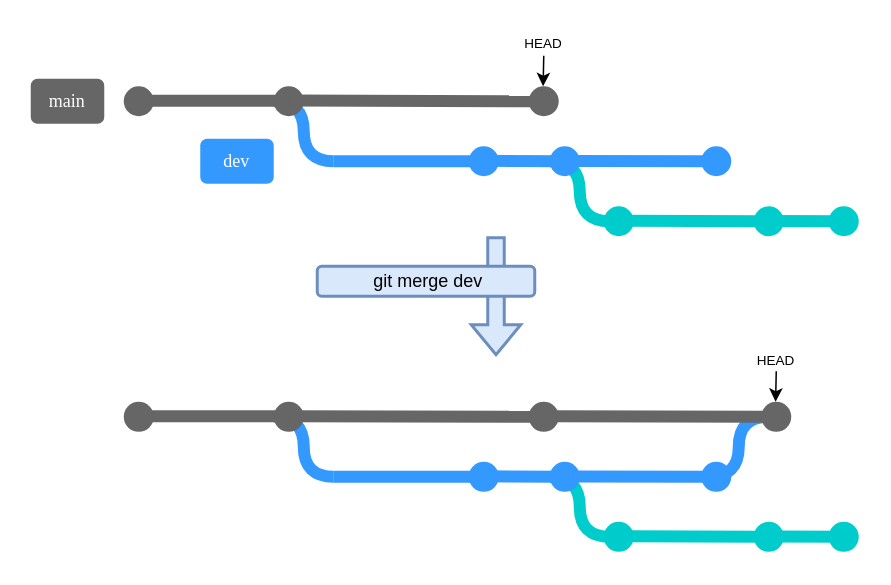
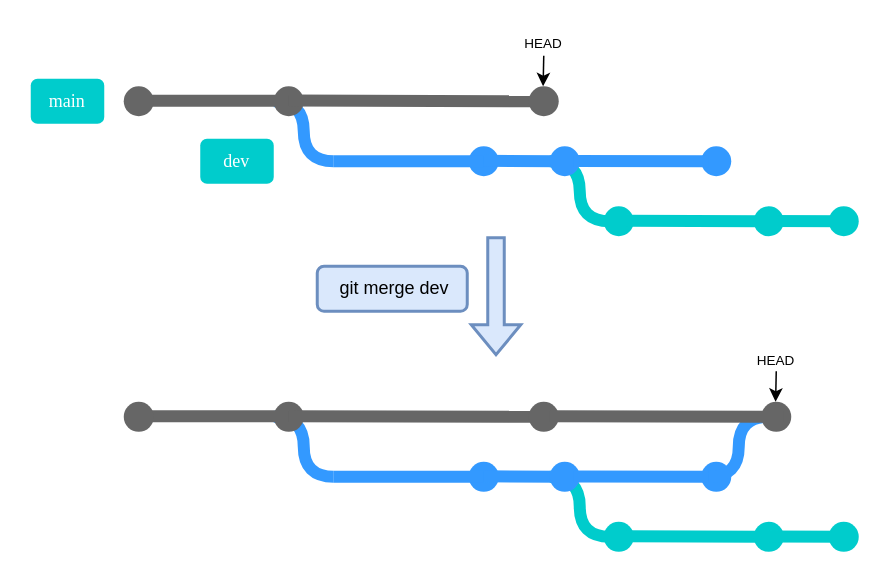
(68, 101) -> (68, 101)
(237, 161) -> (237, 161)
(426, 281) -> (392, 289)
